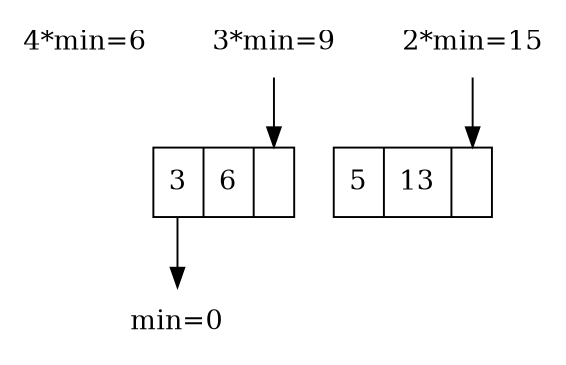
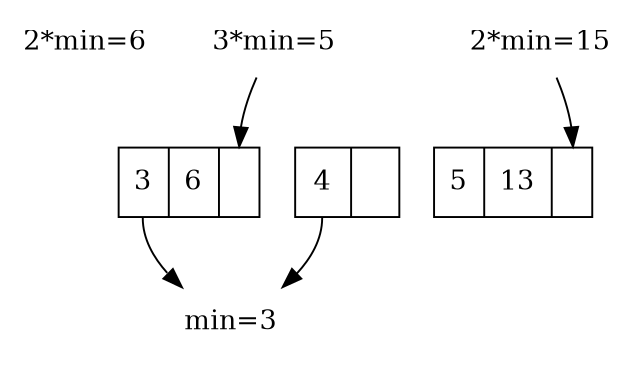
(85, 42) -> (85, 42)
(274, 42) -> (274, 42)
none -> (347, 182)
(177, 322) -> (232, 322)
